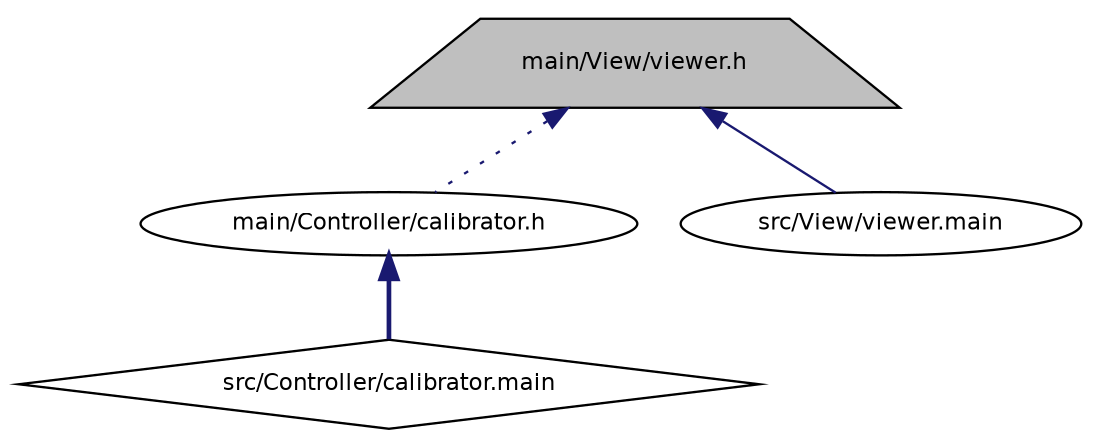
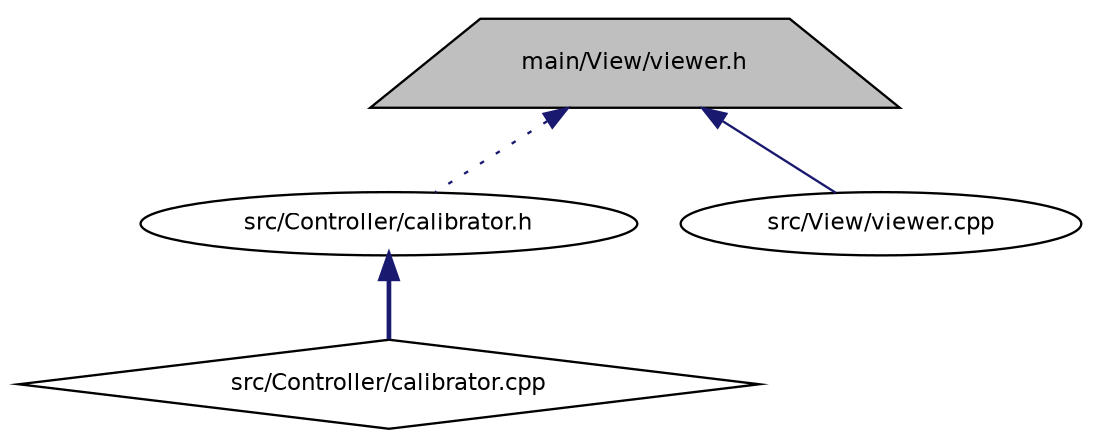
(389, 224) -> (389, 224)
(881, 224) -> (881, 224)
(389, 384) -> (389, 384)
